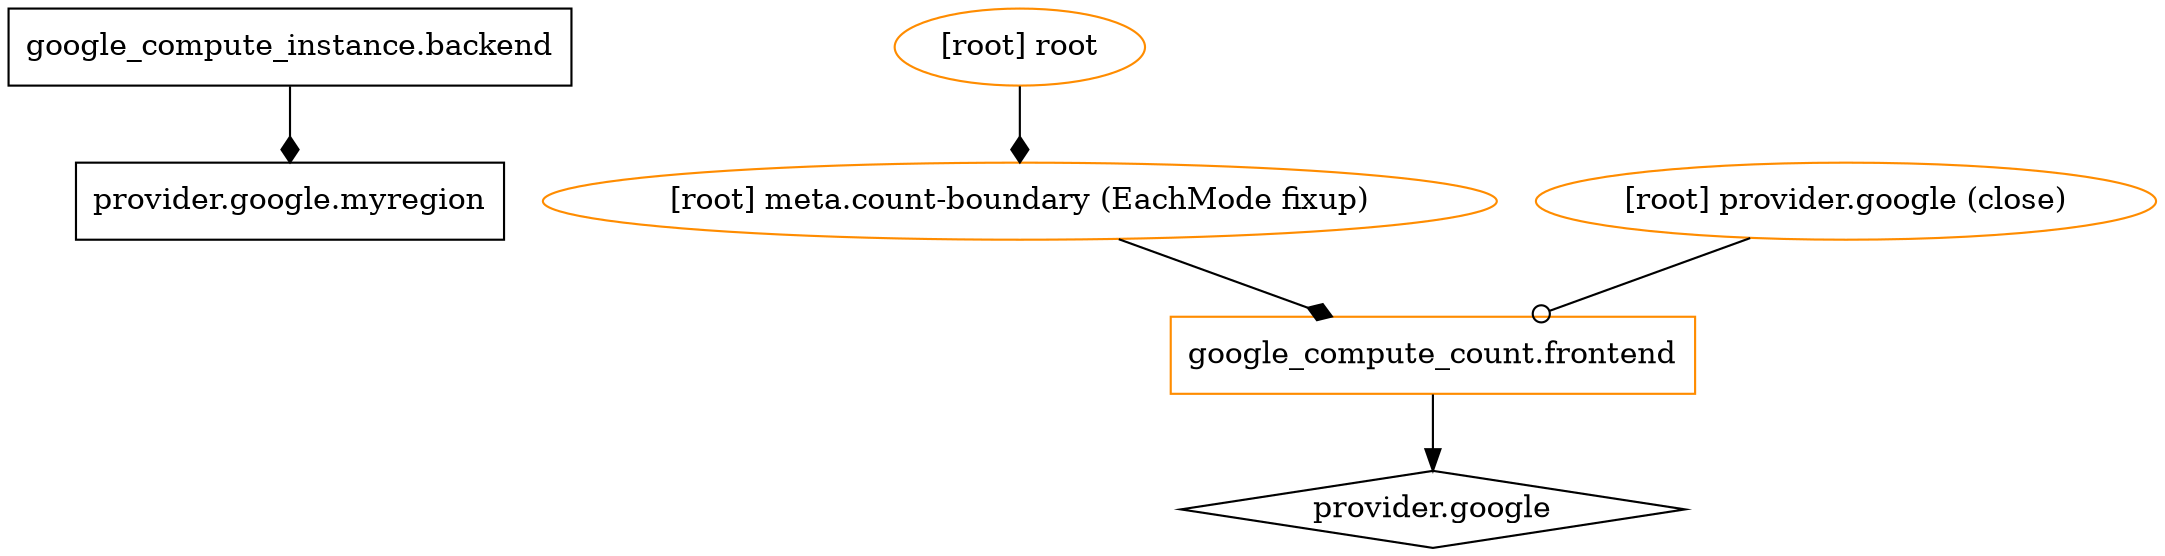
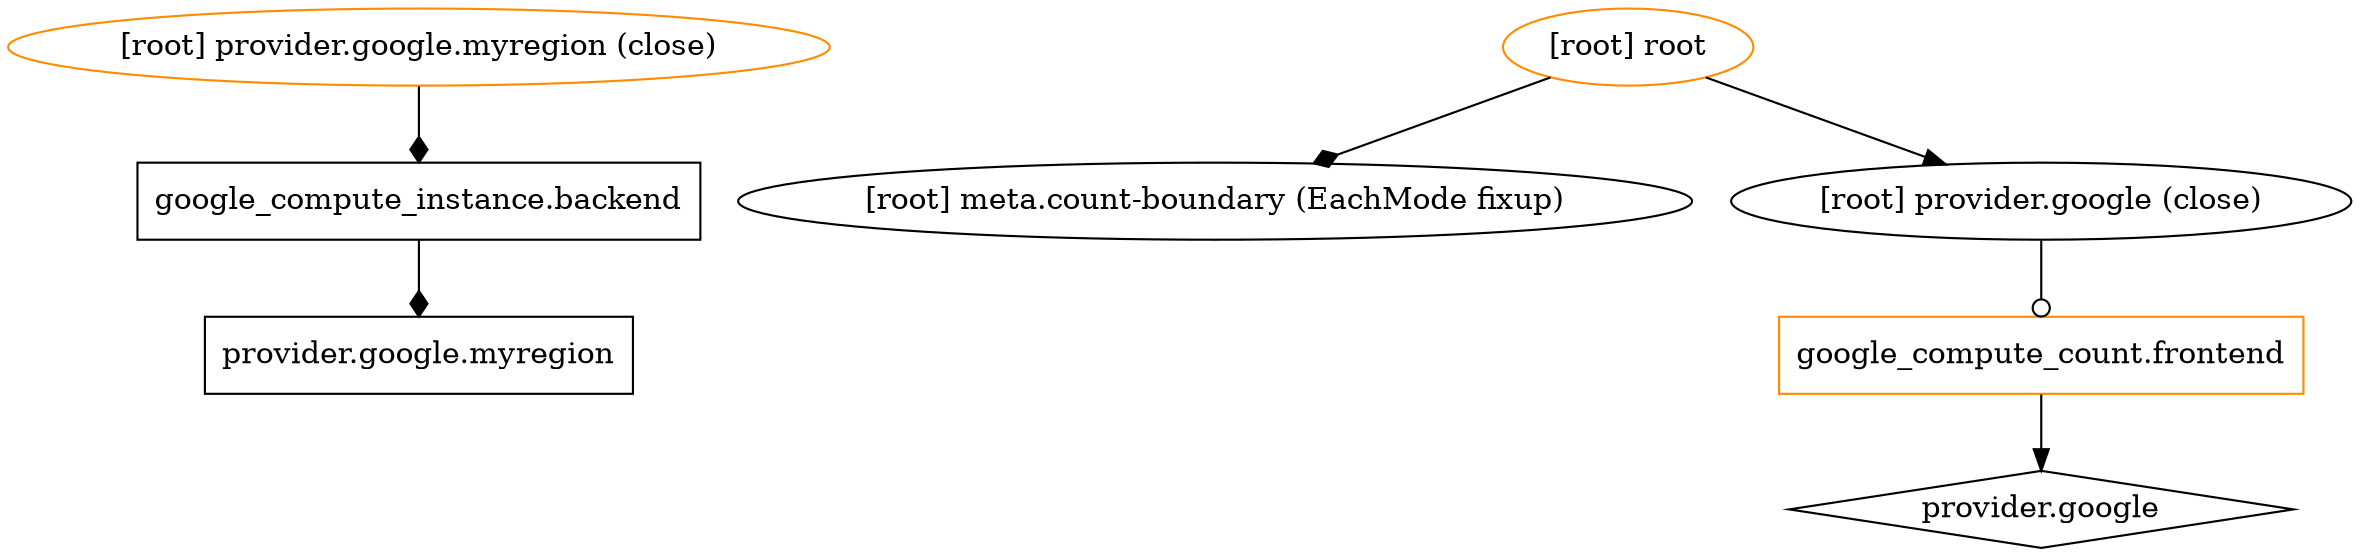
none -> (419, 47)
none -> (1816, 117)
(1020, 201) -> (1215, 201)
(1846, 201) -> (2041, 201)
(1213, 273) -> none
